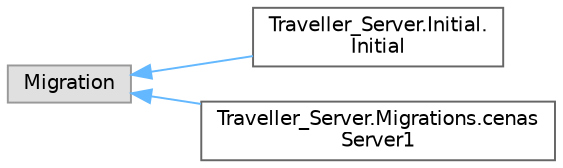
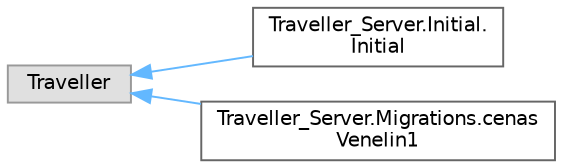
(69, 84) -> (69, 84)
(378, 131) -> (378, 131)
